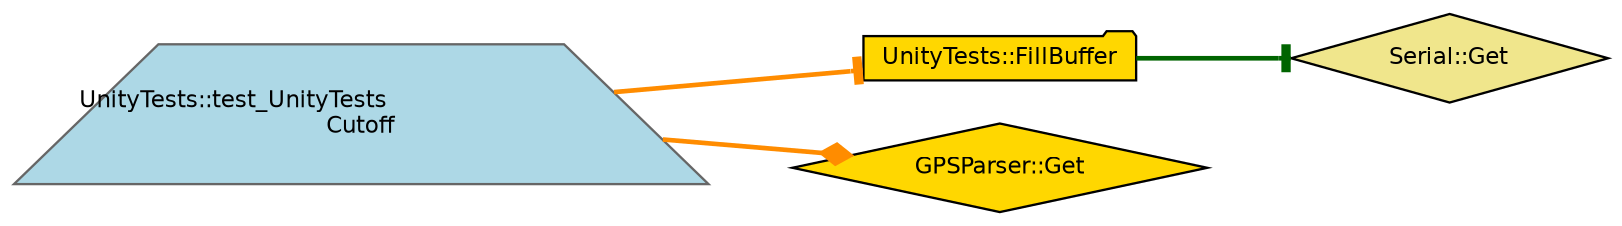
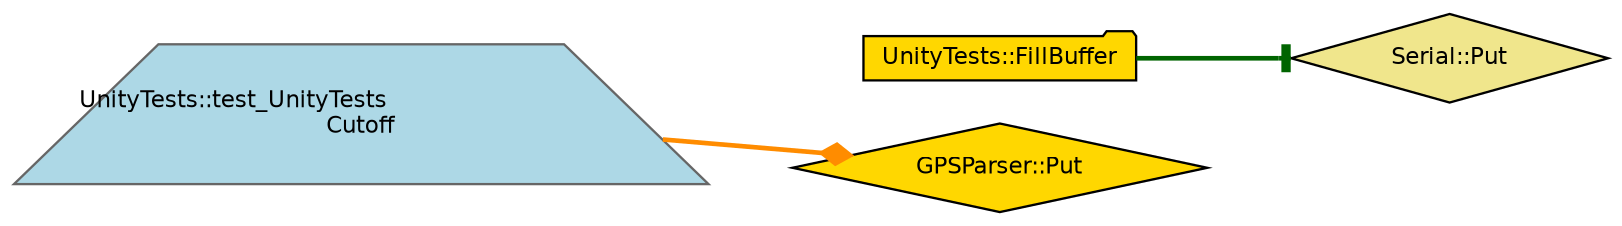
(1450, 58) -> (1450, 58)
(732, 82) -> none
(1000, 168) -> (1000, 168)
